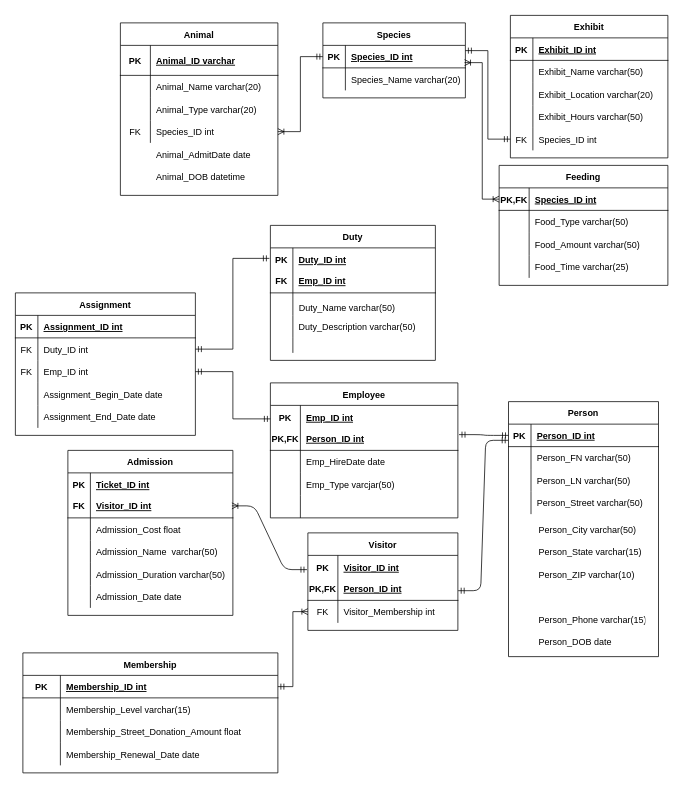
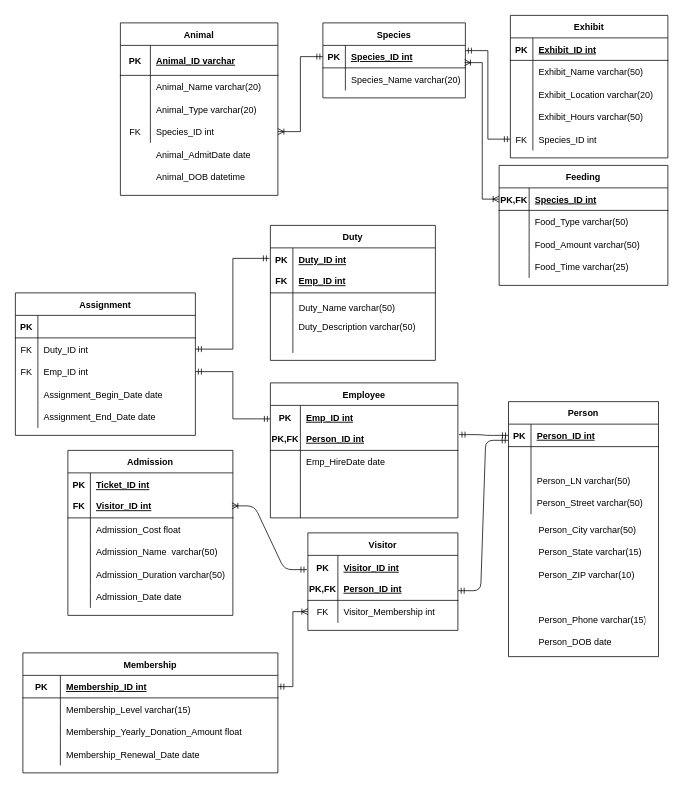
(117, 327) -> none
(595, 458) -> none
(379, 484) -> none
(160, 732) -> (158, 732)
